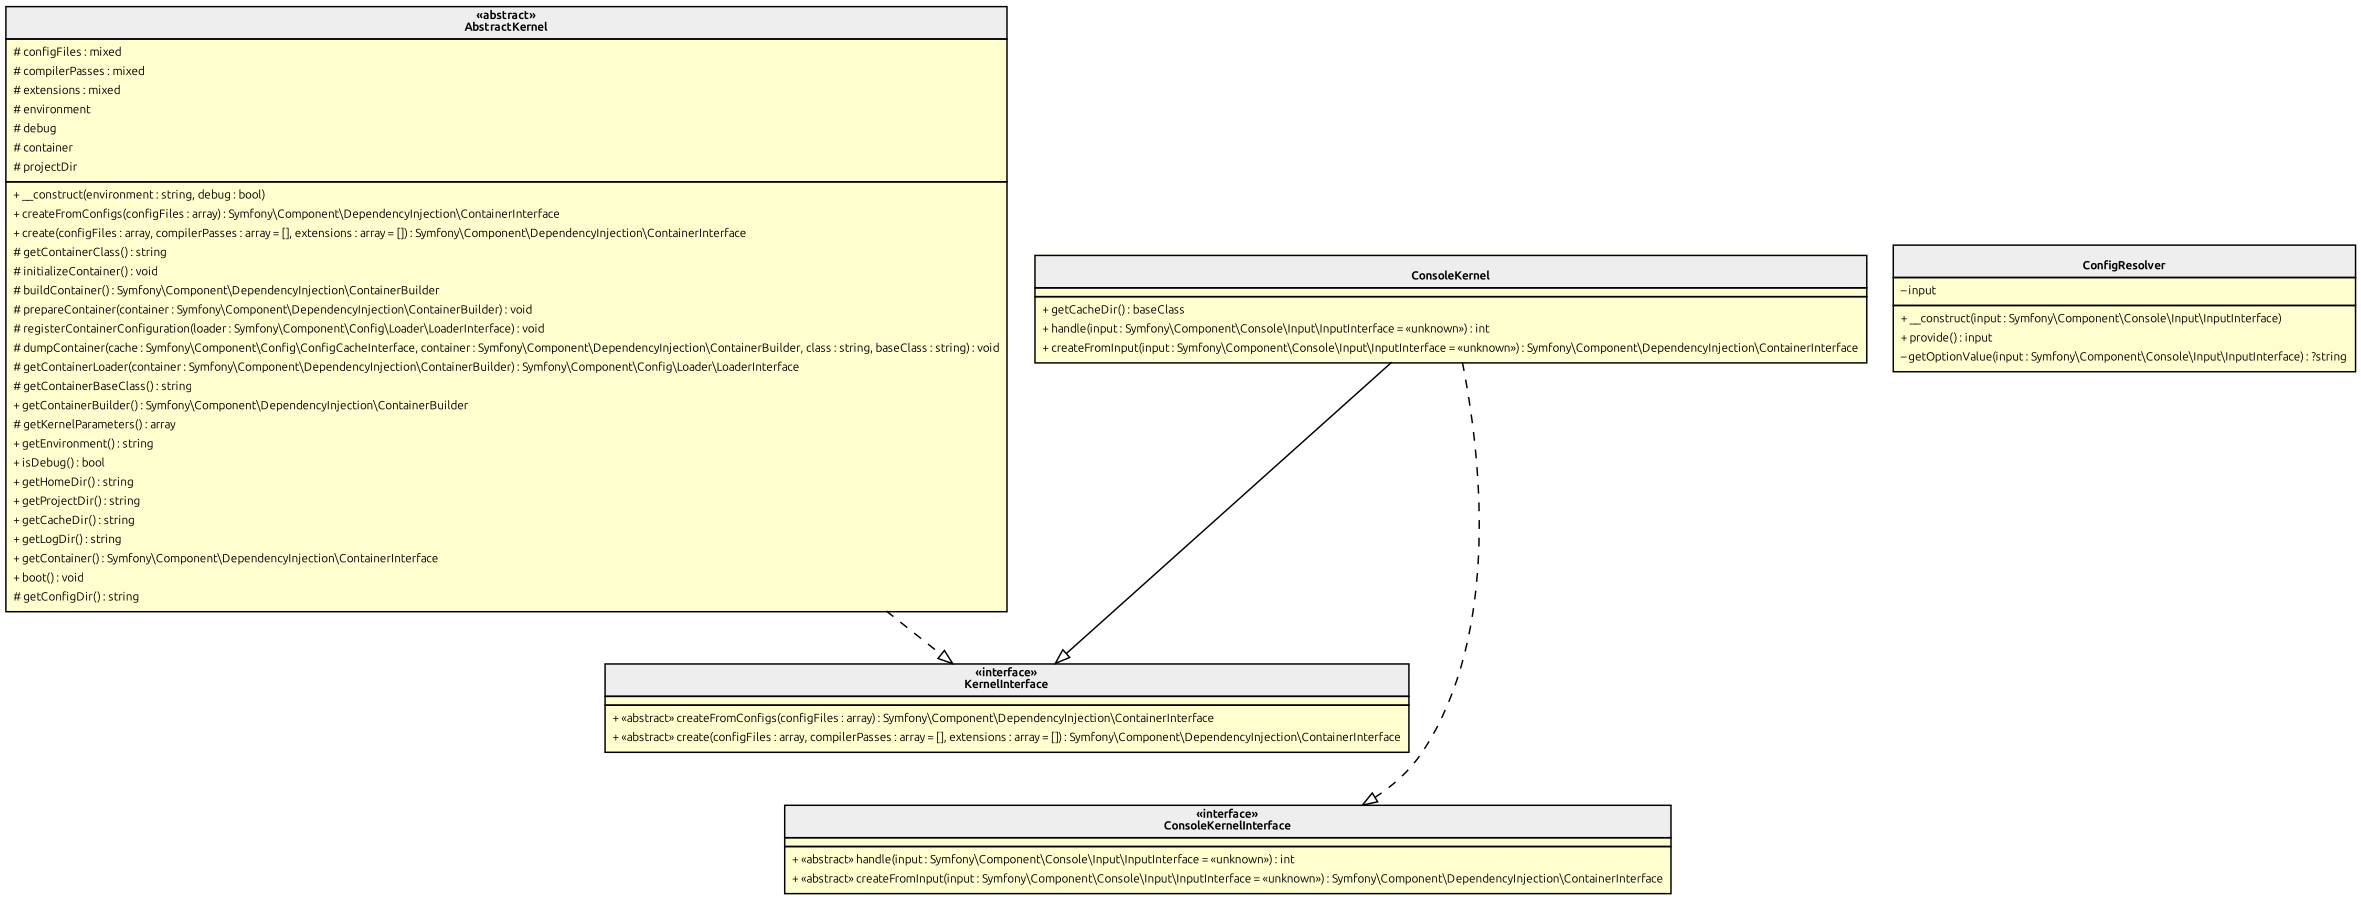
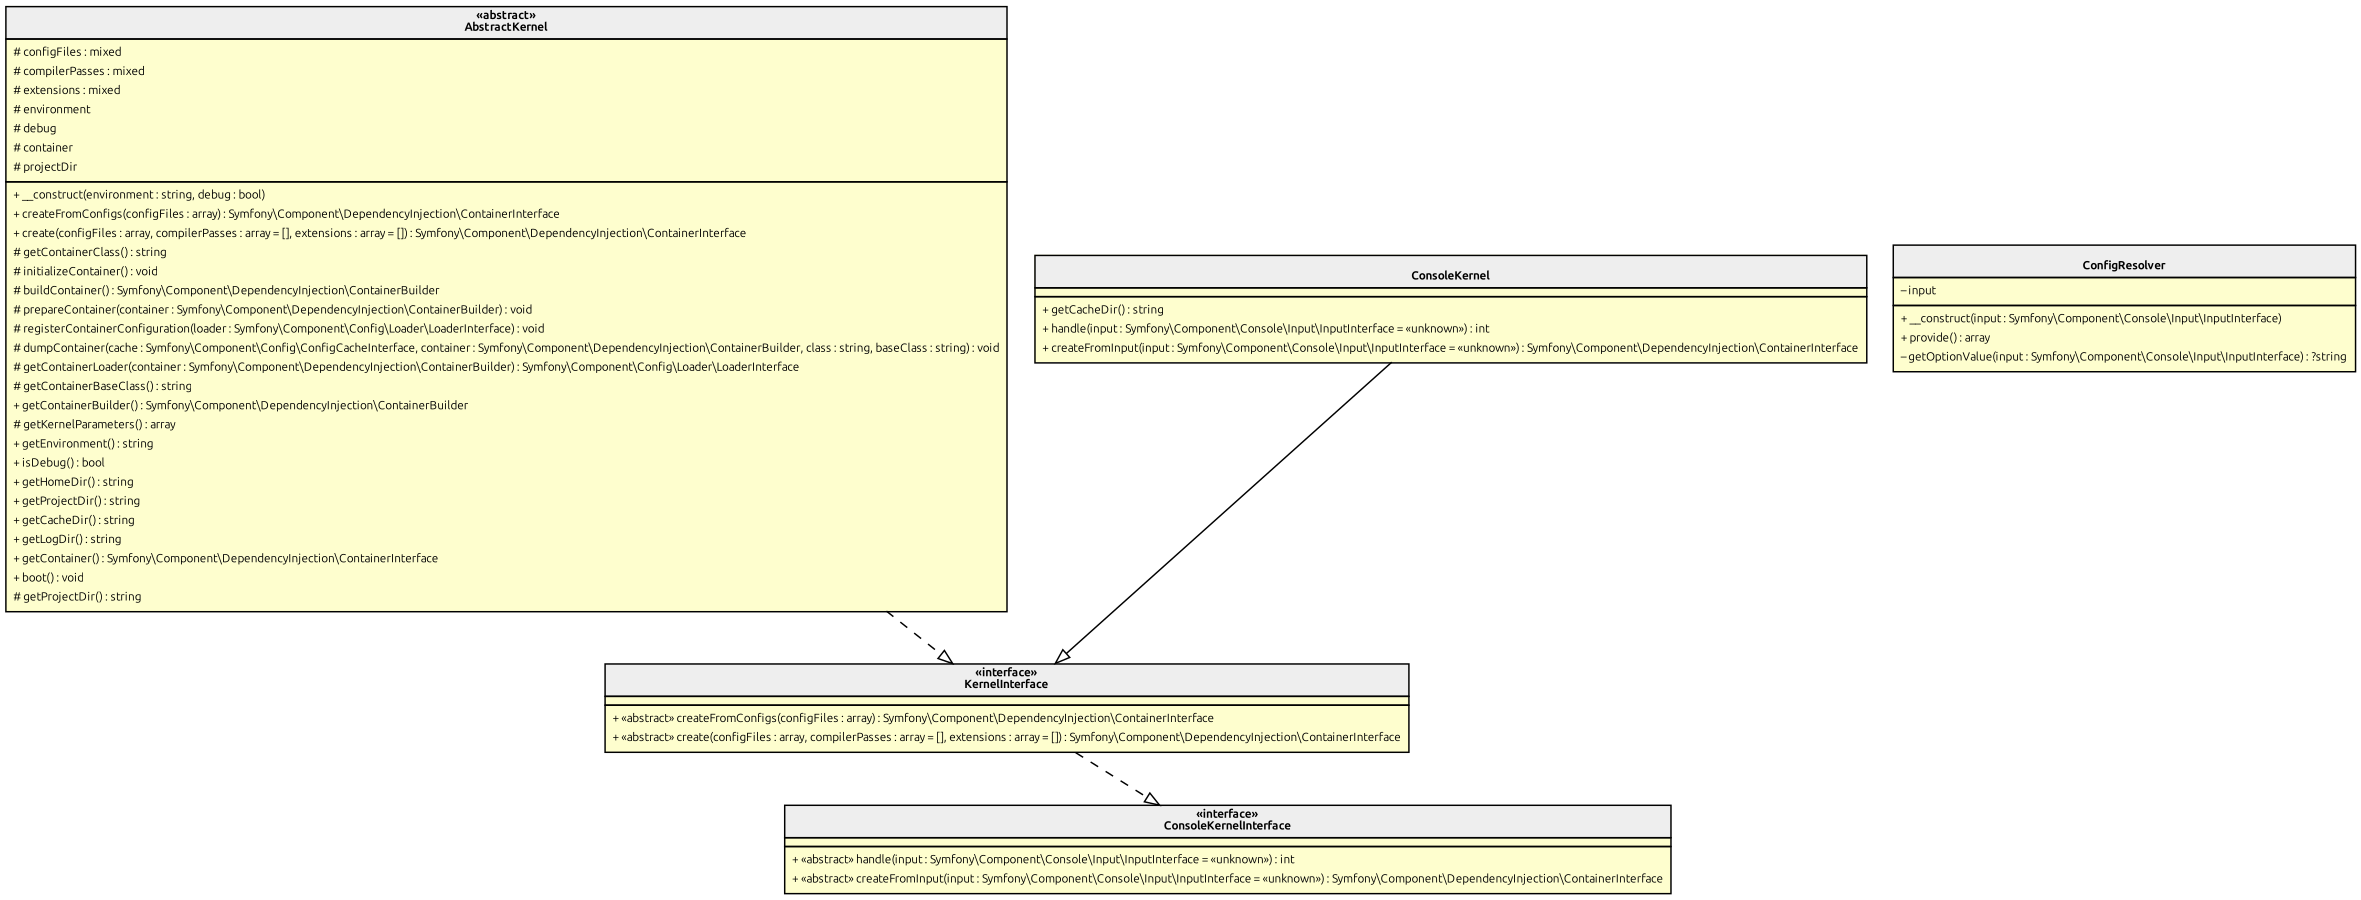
(1114, 310) -> (1103, 310)
(1947, 338) -> (1946, 338)
(1475, 594) -> (1111, 775)
(77, 597) -> (78, 597)
